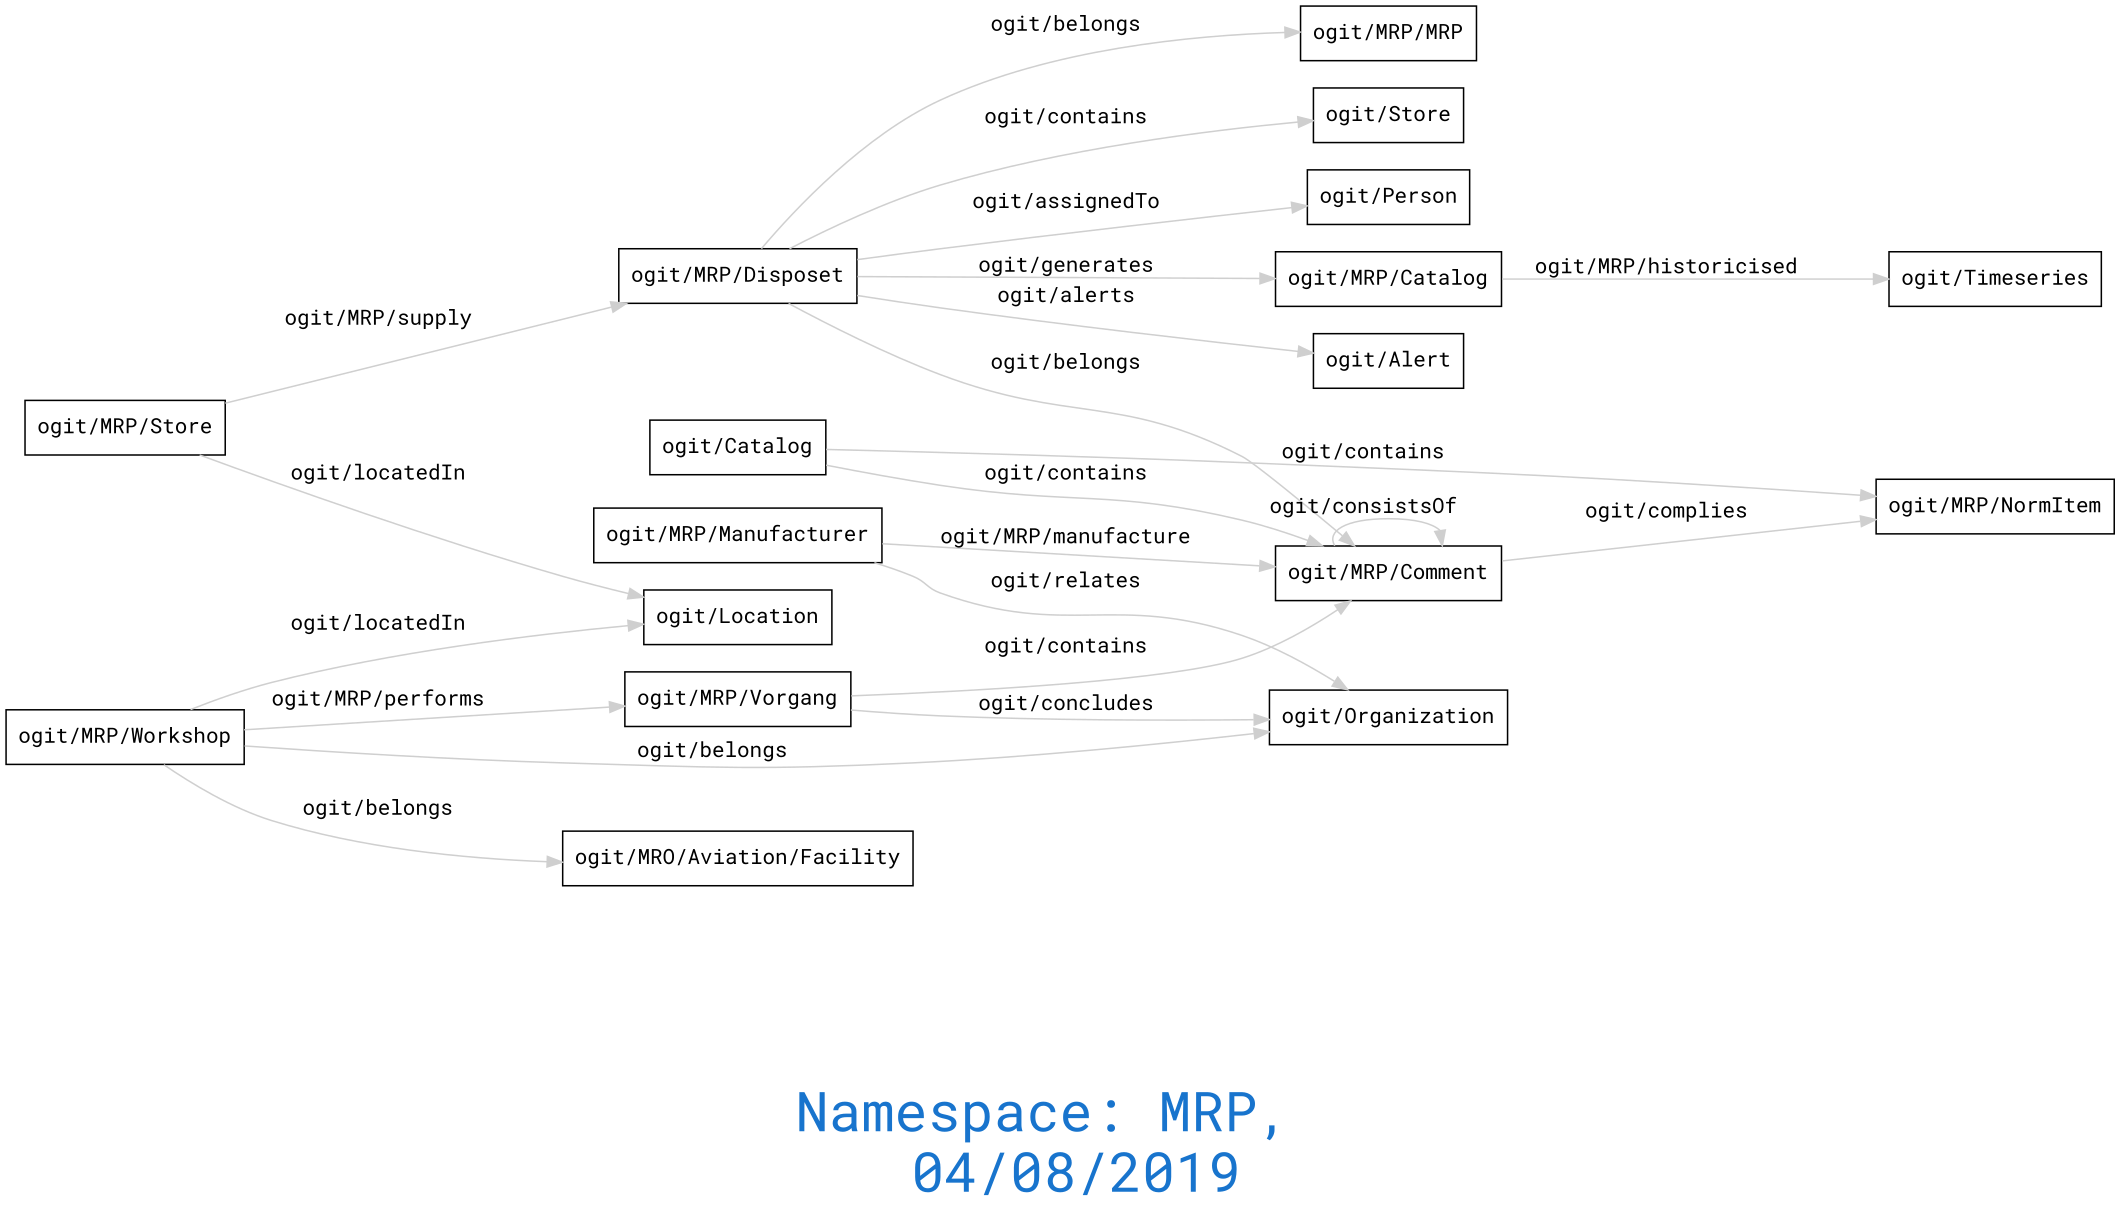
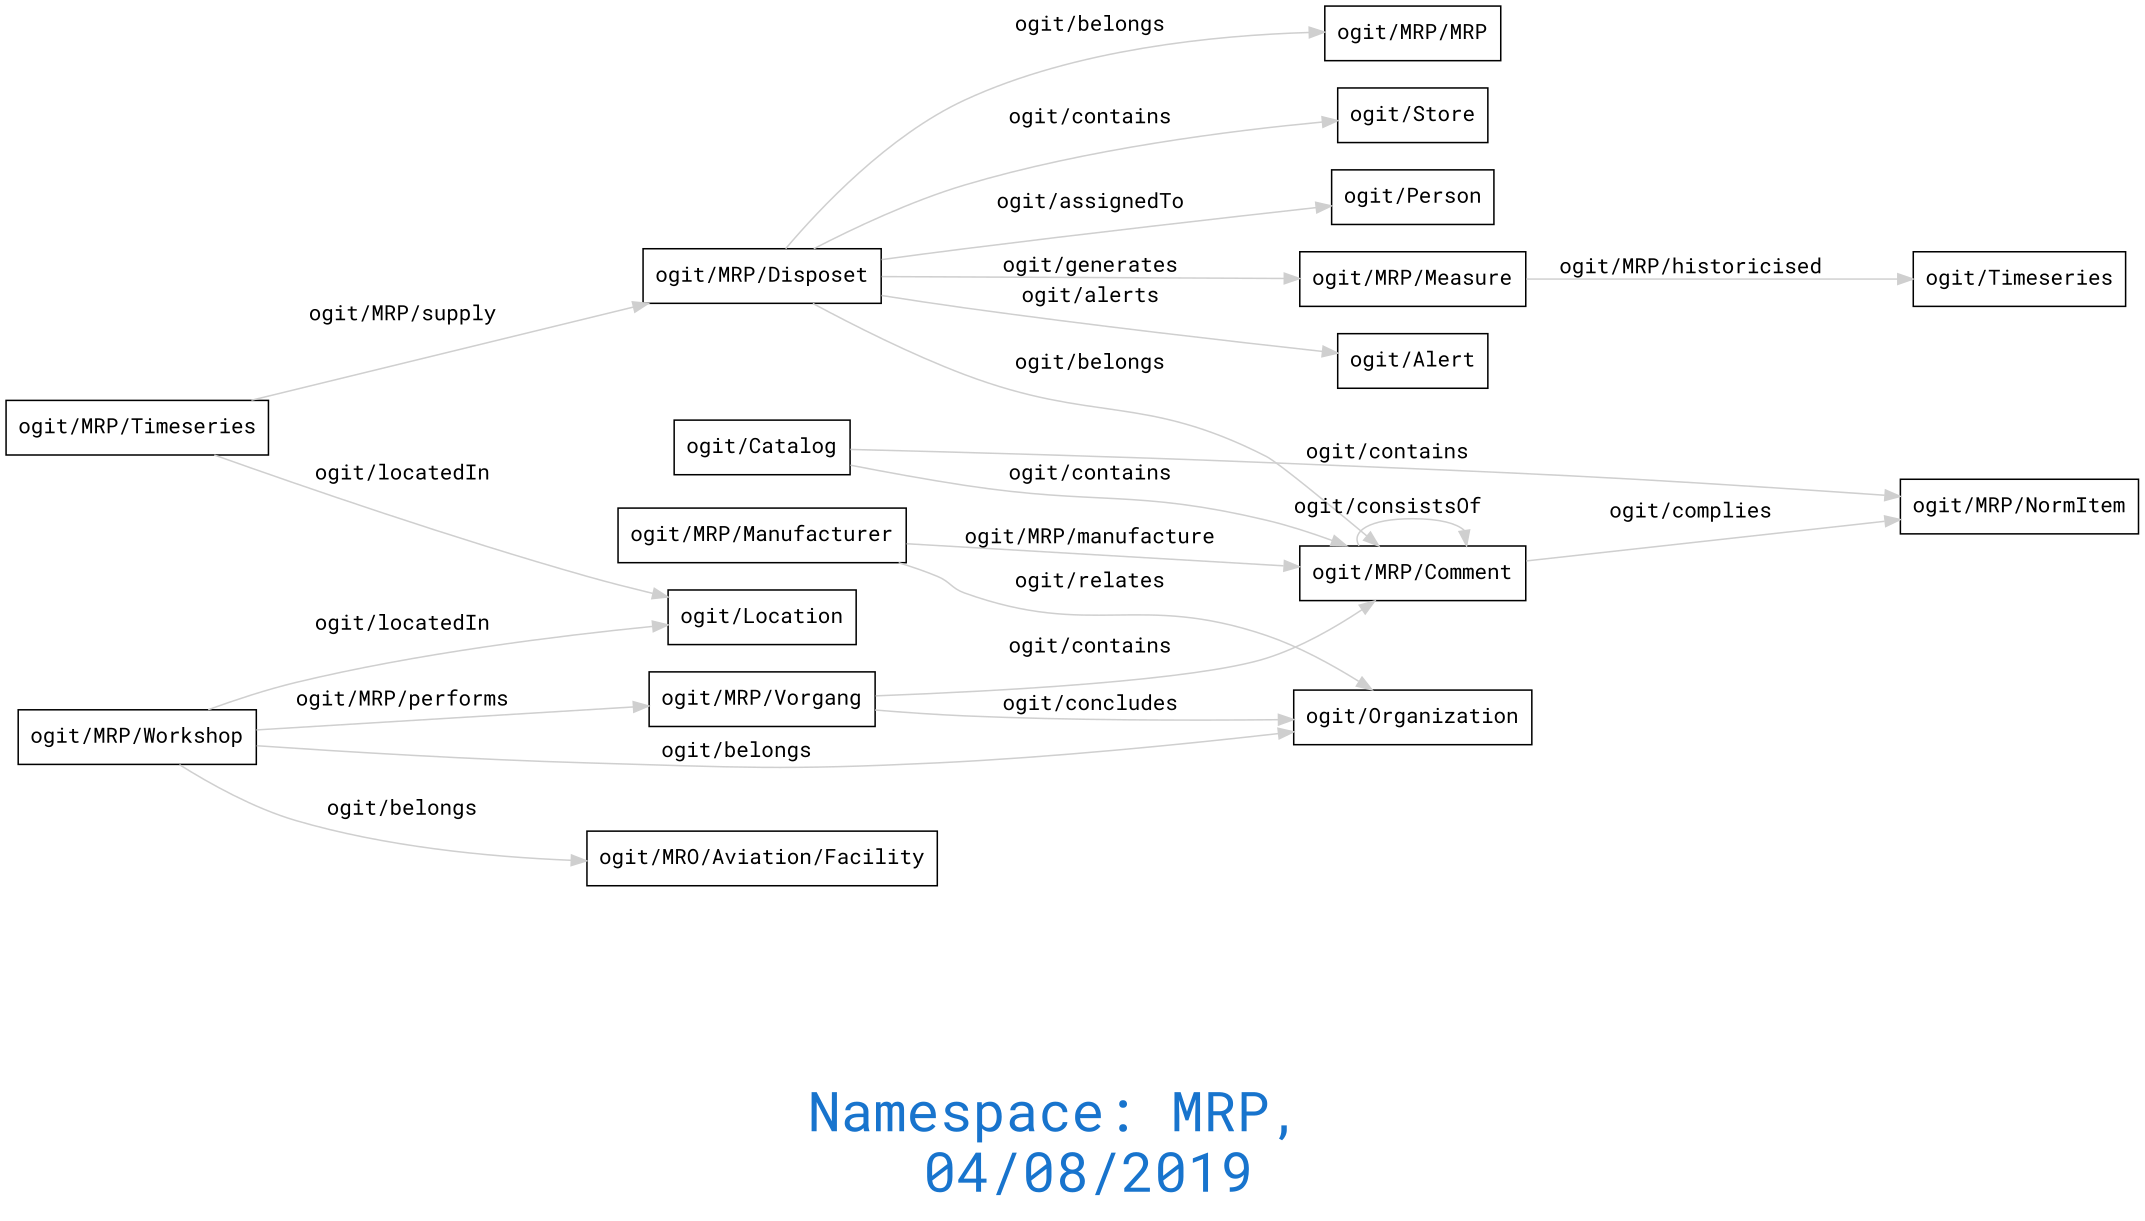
(1389, 279) -> (1413, 279)
(125, 428) -> (137, 428)
